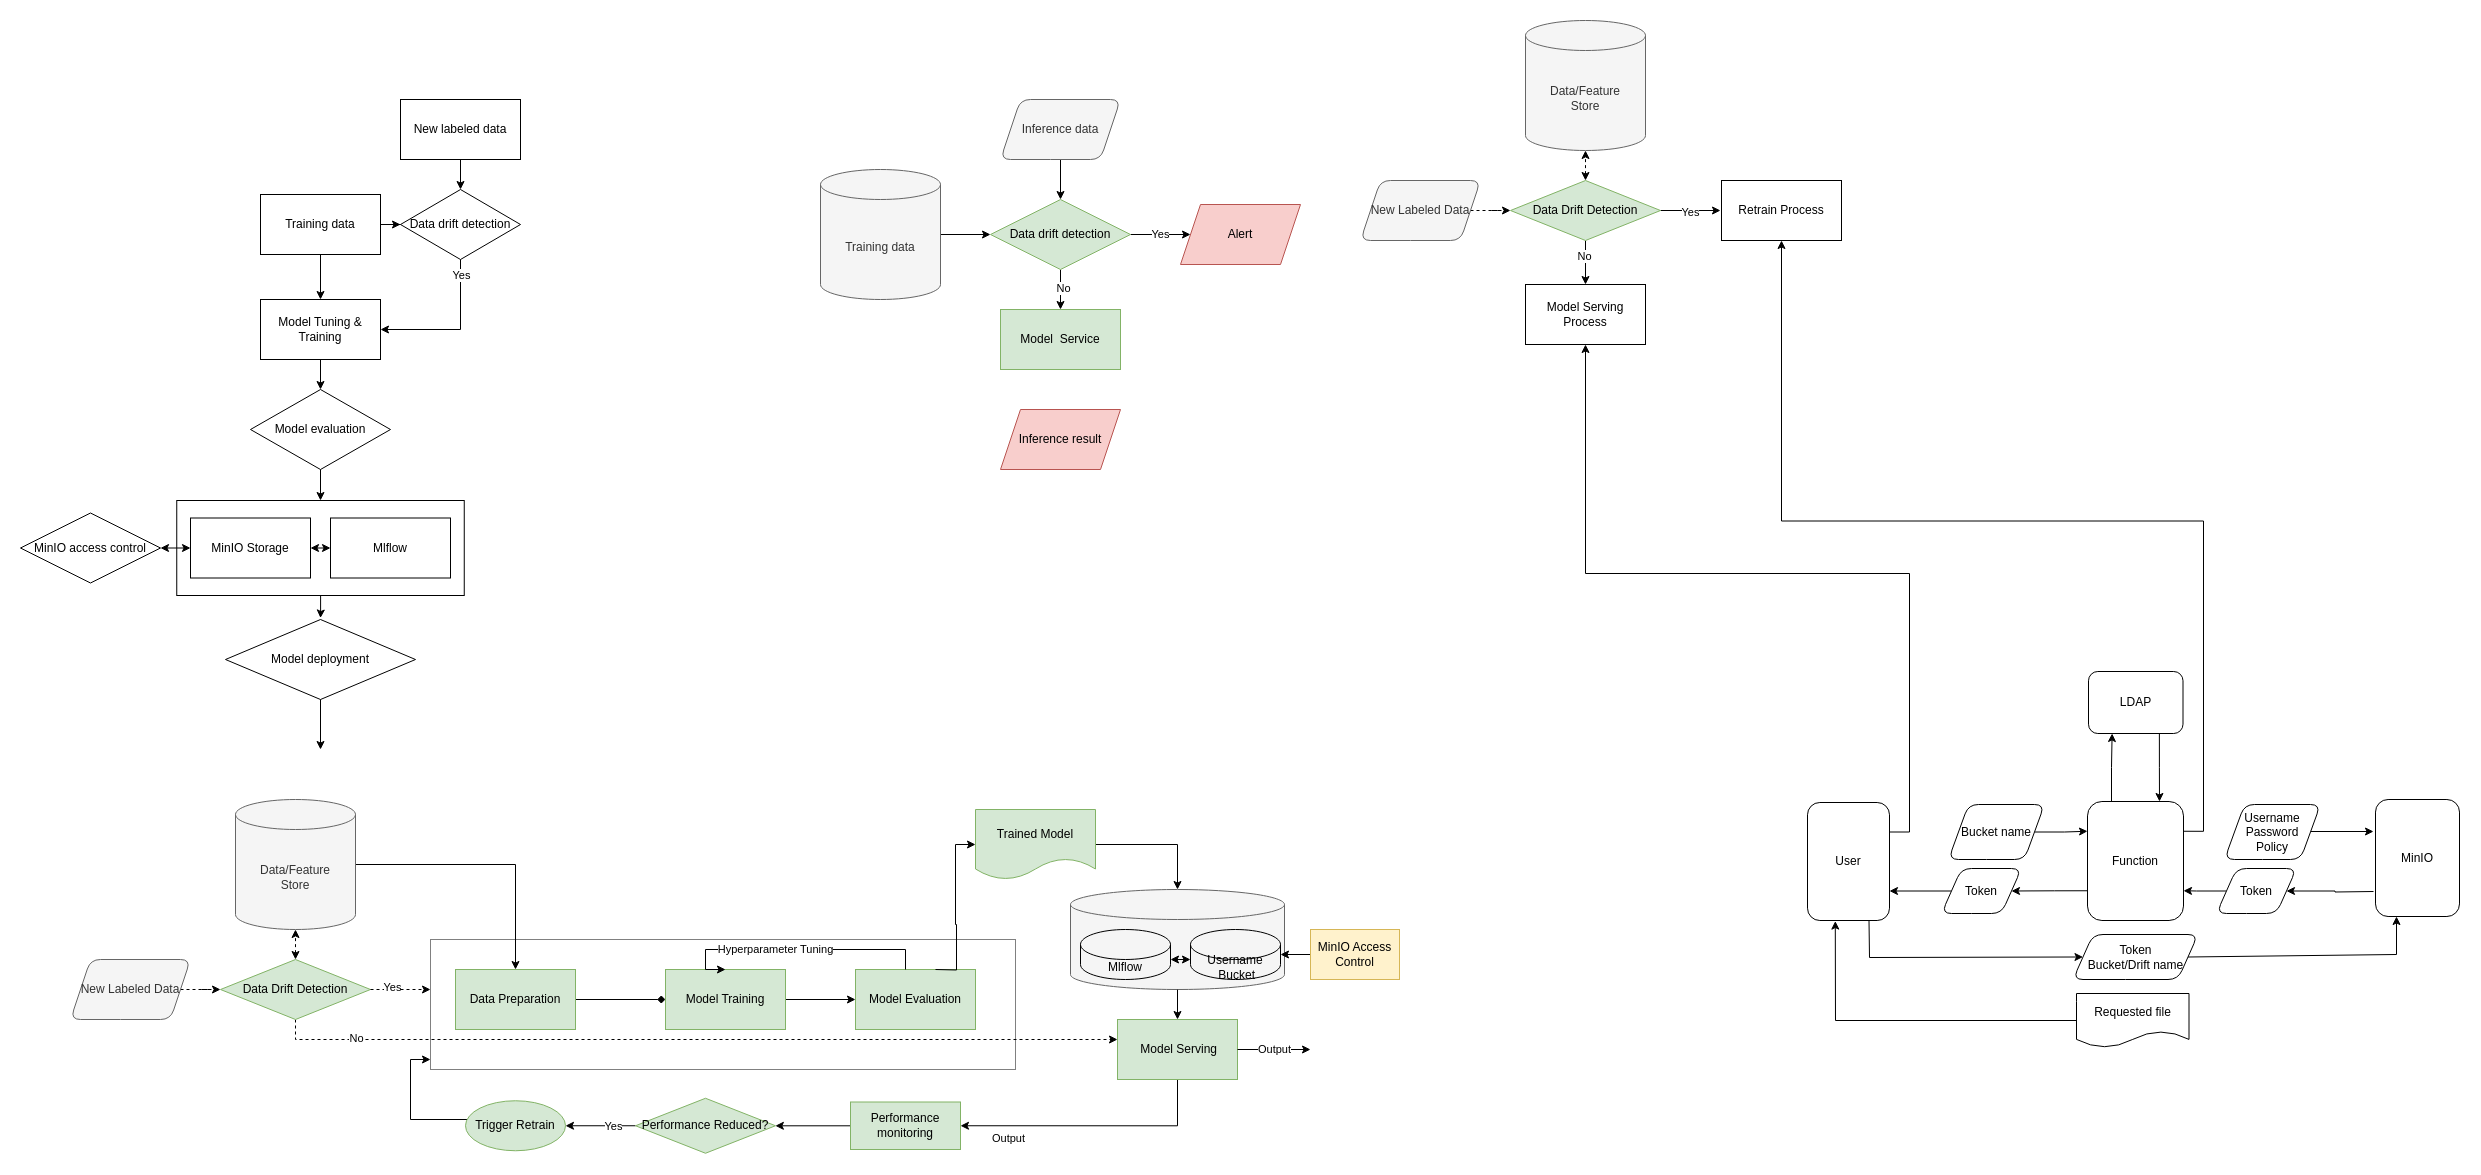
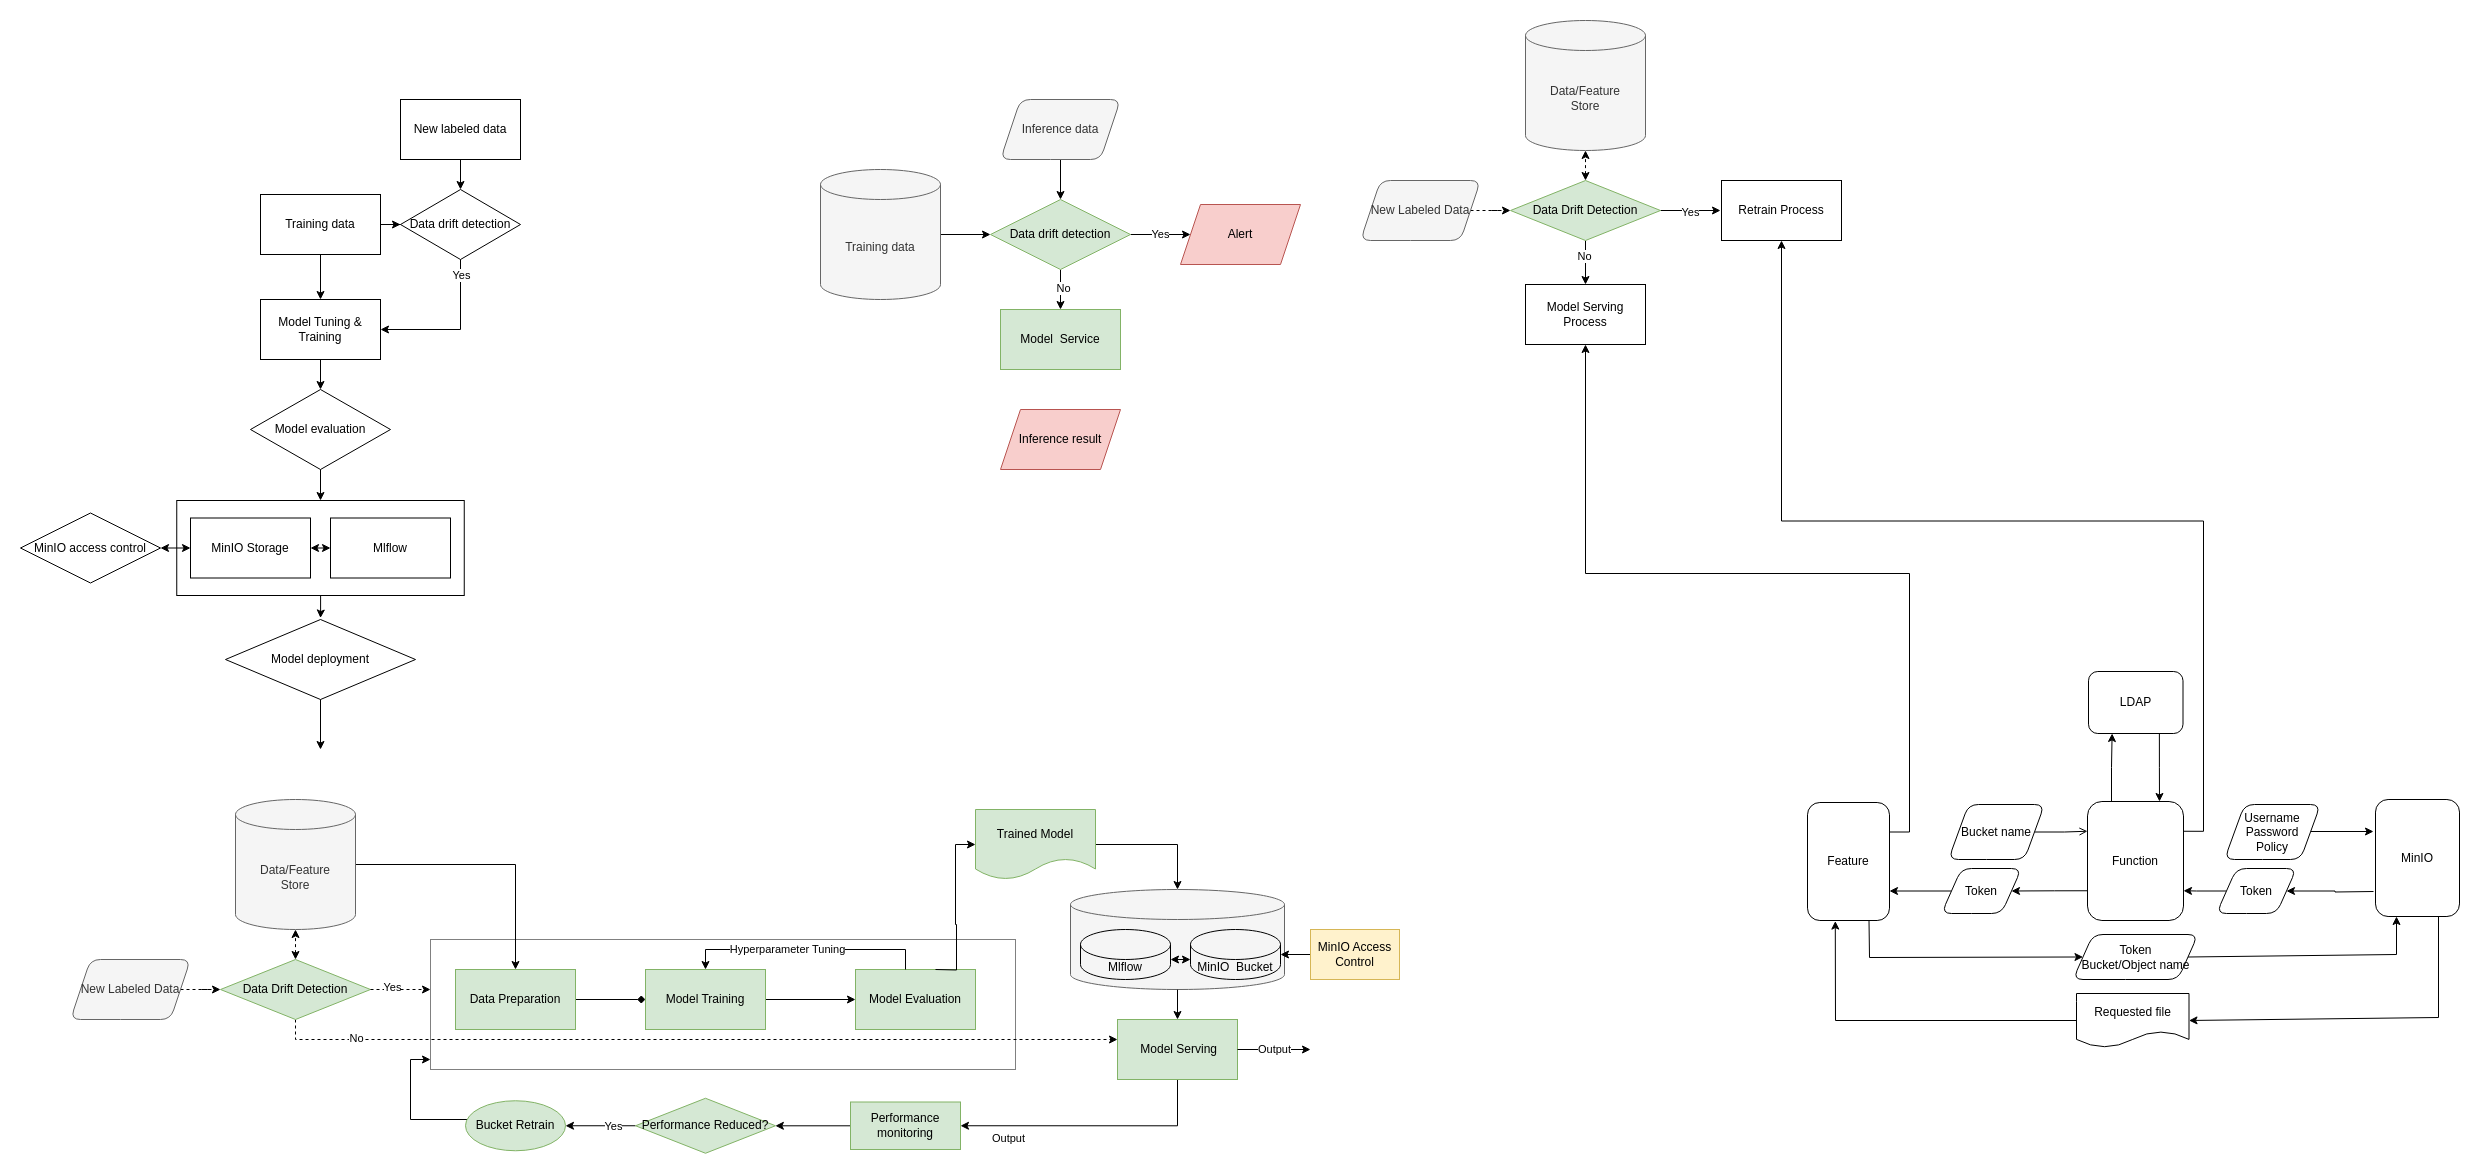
(2079, 832) -> (2080, 831)
(1849, 862) -> (1849, 862)
(2136, 958) -> (2136, 958)
(1236, 968) -> (1236, 968)
(726, 1000) -> (706, 1000)
none -> (2367, 1018)
(516, 1126) -> (516, 1126)
